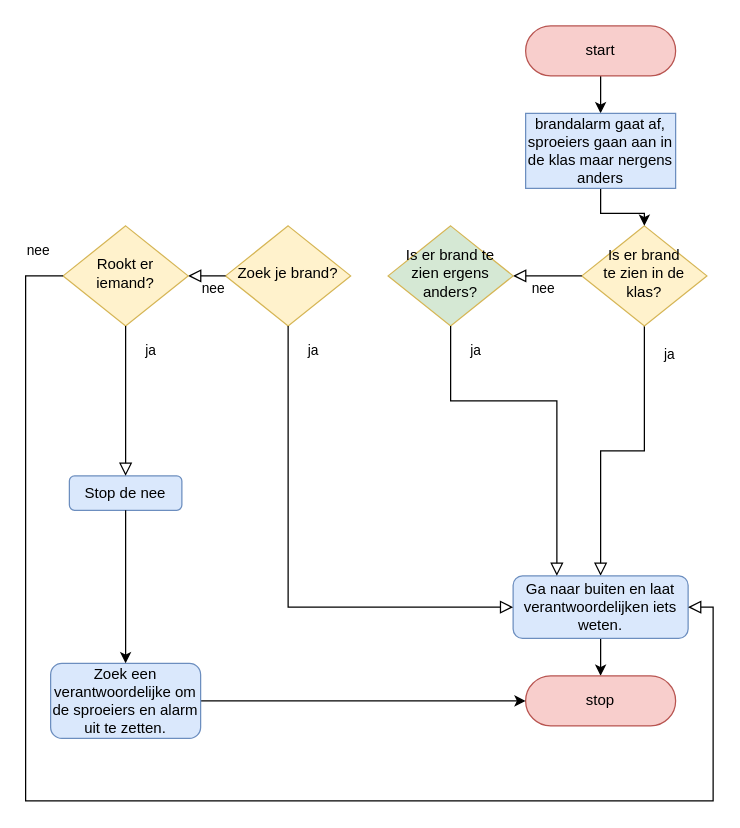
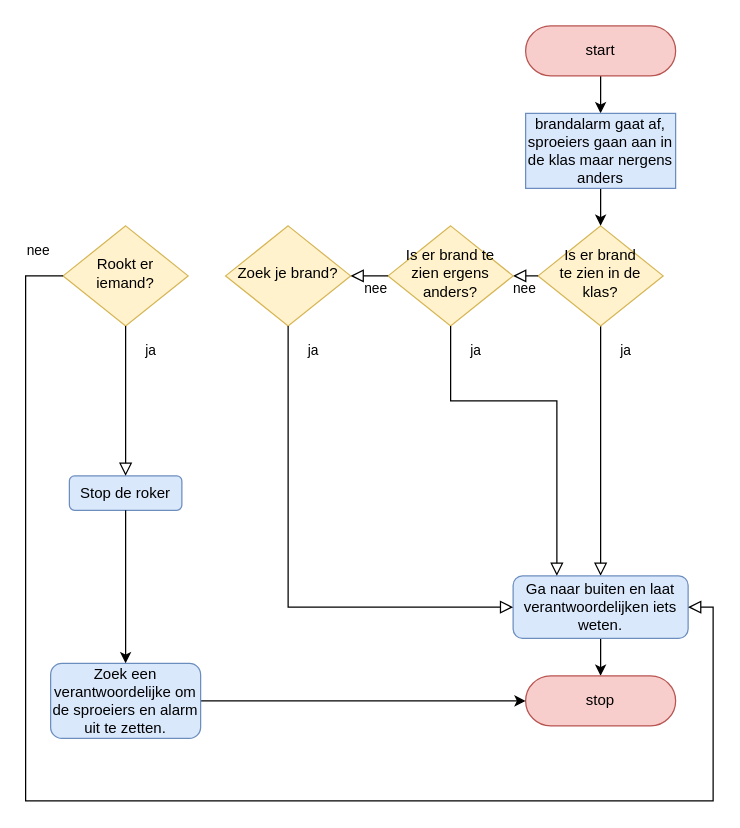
(202, 276) -> none
none -> (376, 276)
(451, 276) -> (451, 276)
(644, 276) -> (601, 276)
(126, 493) -> (126, 493)
